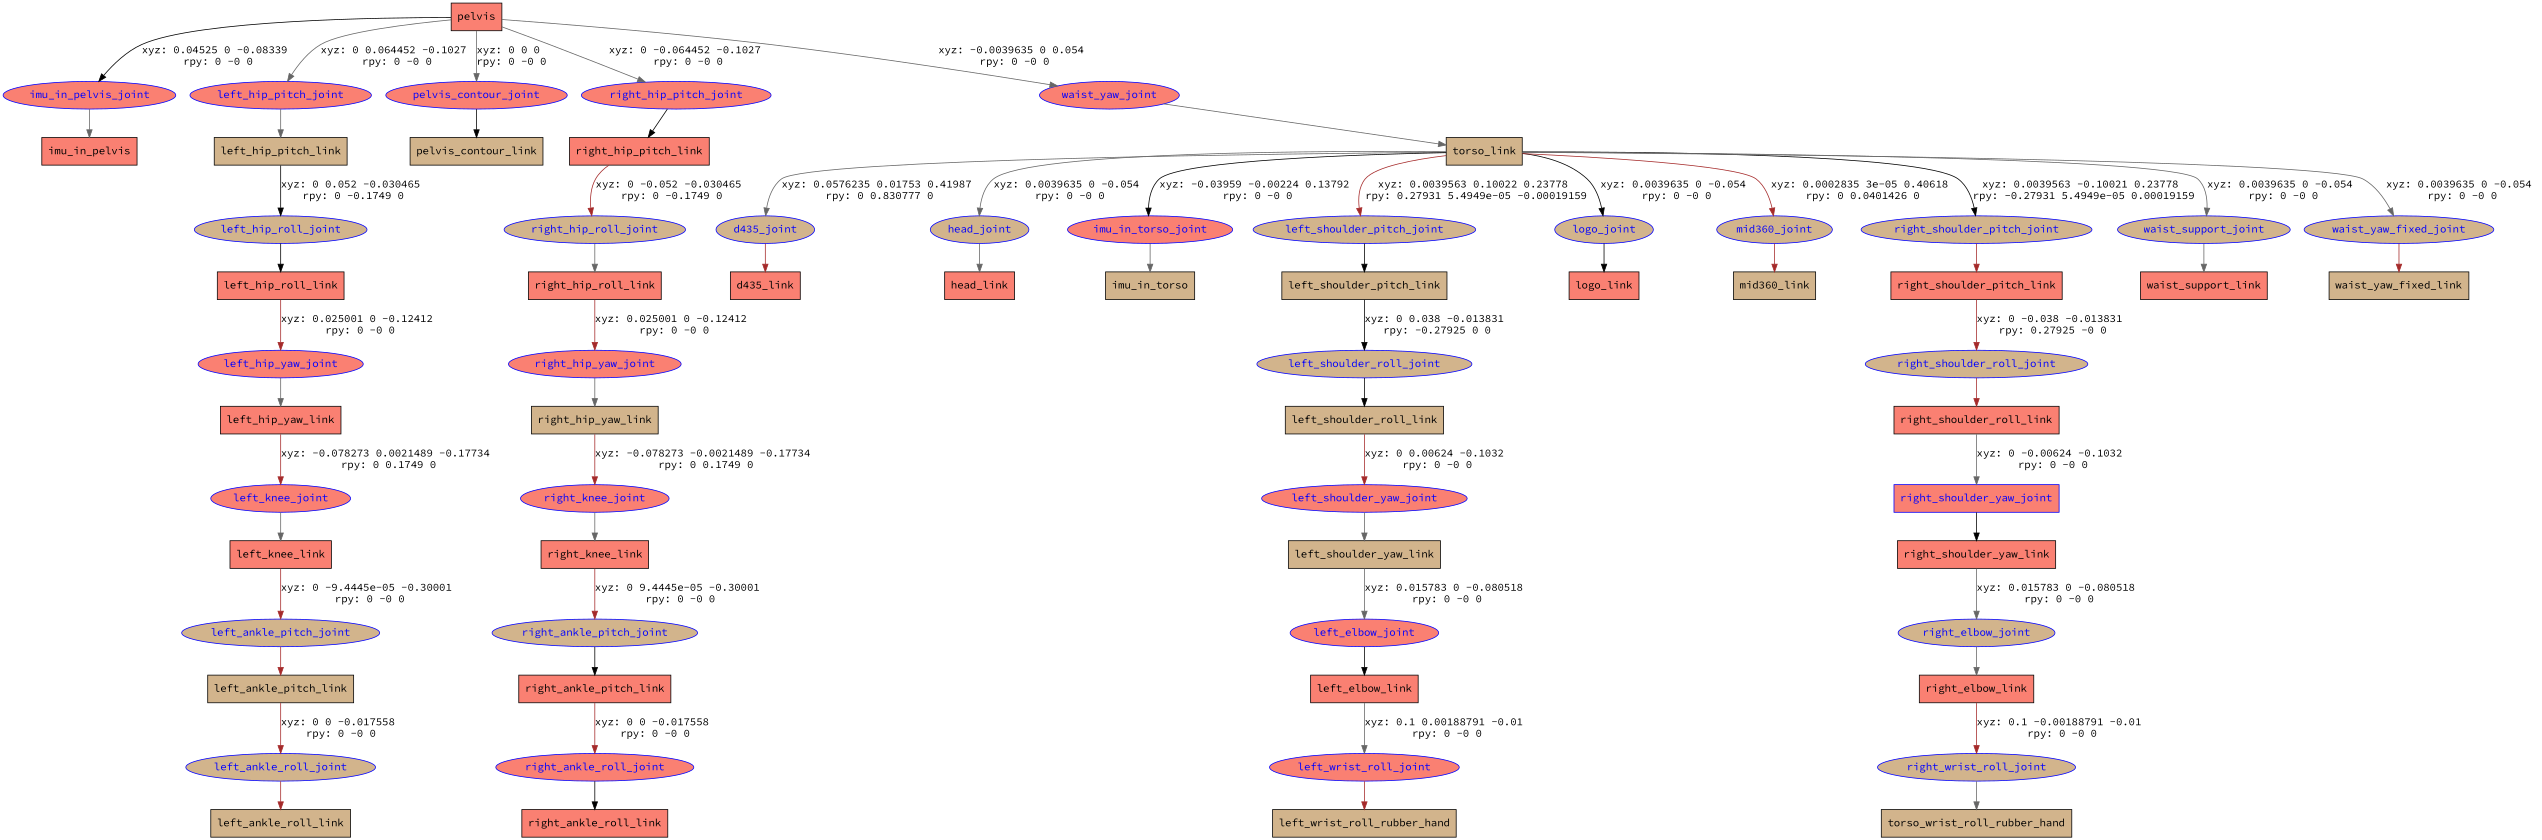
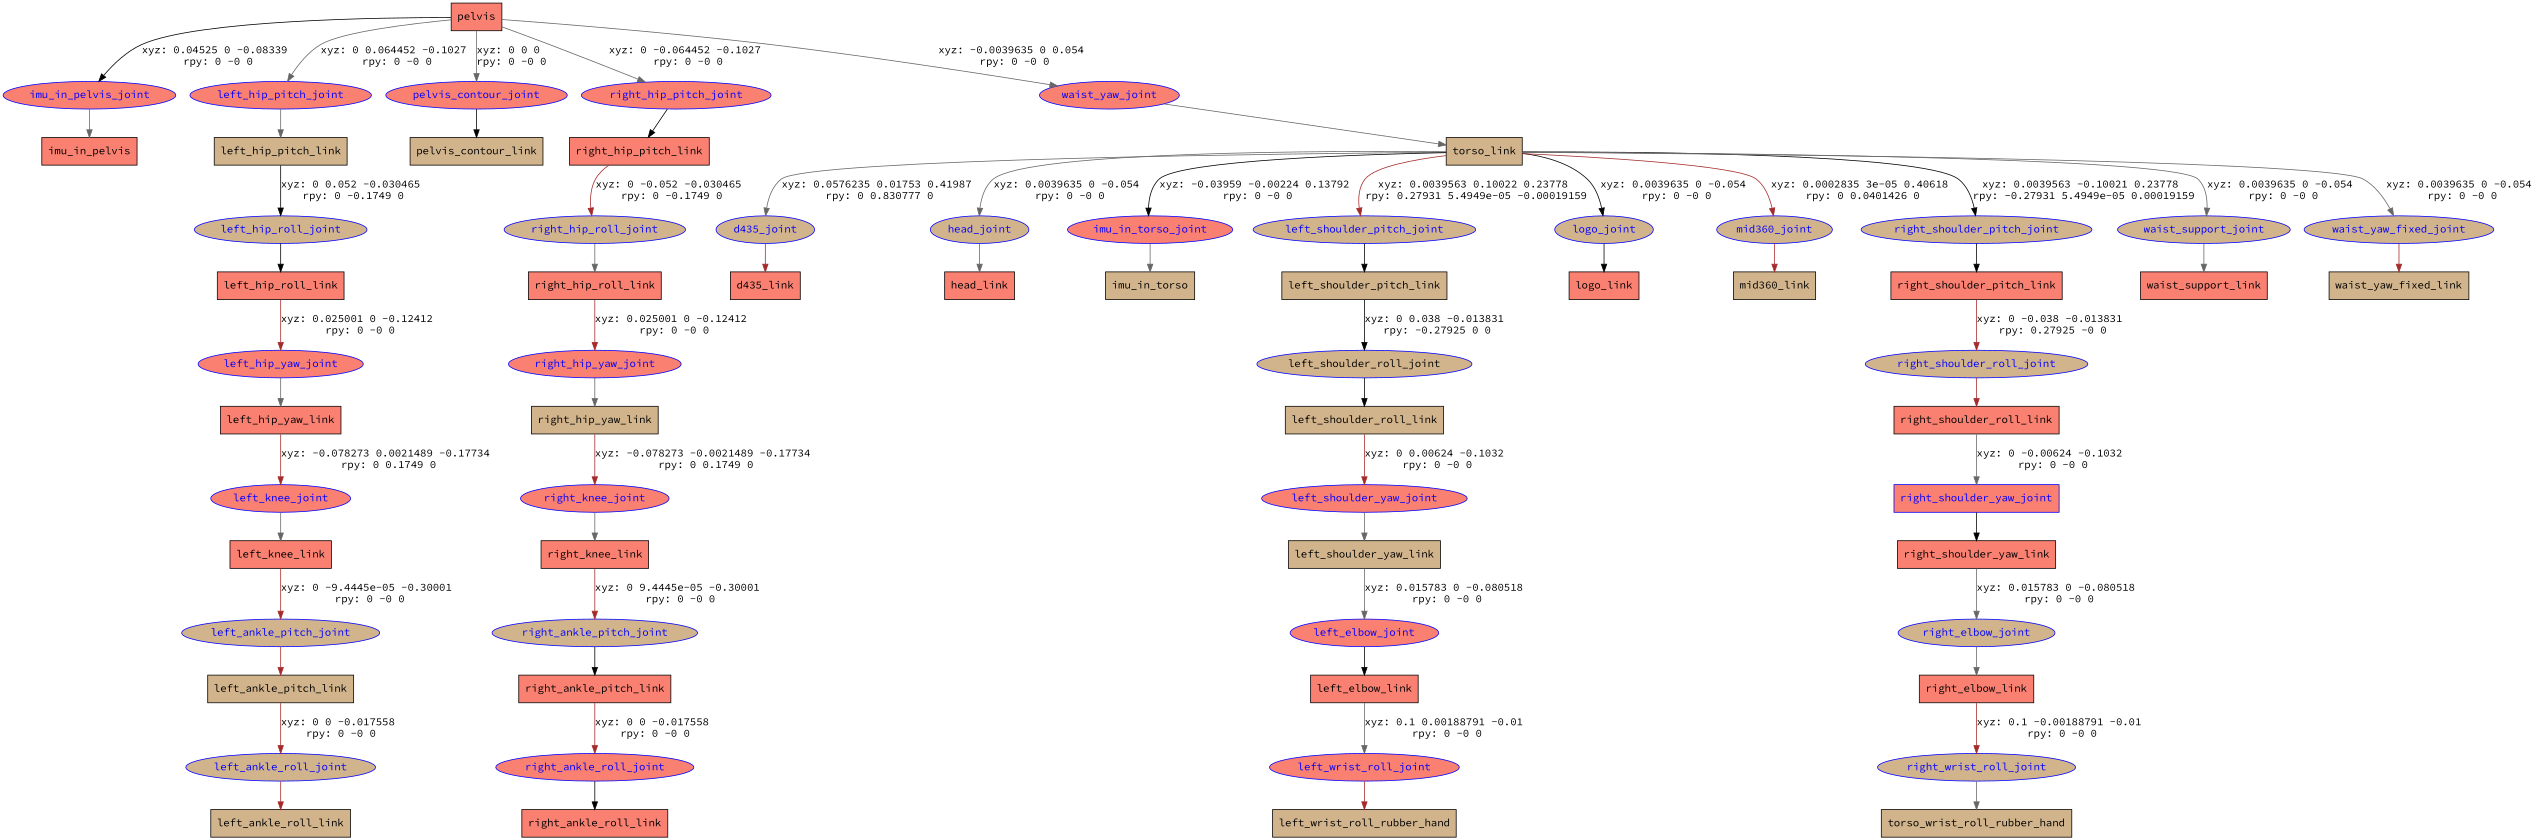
(1977, 254) -> (1977, 254)
(1364, 364) -> (1364, 364)
